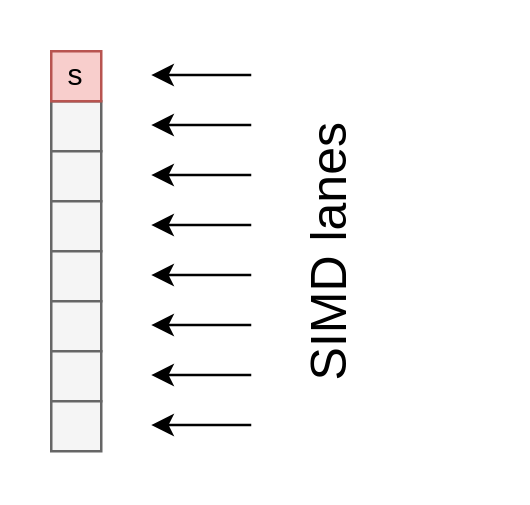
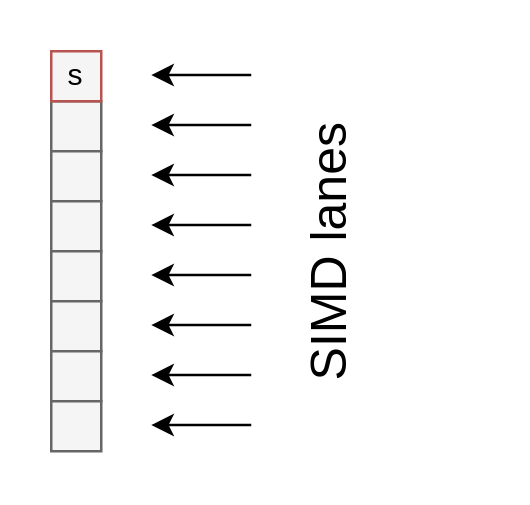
(76, 76) -> (76, 76)
